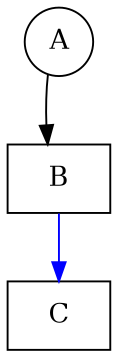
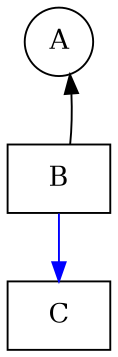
(46, 100) -> (72, 119)
